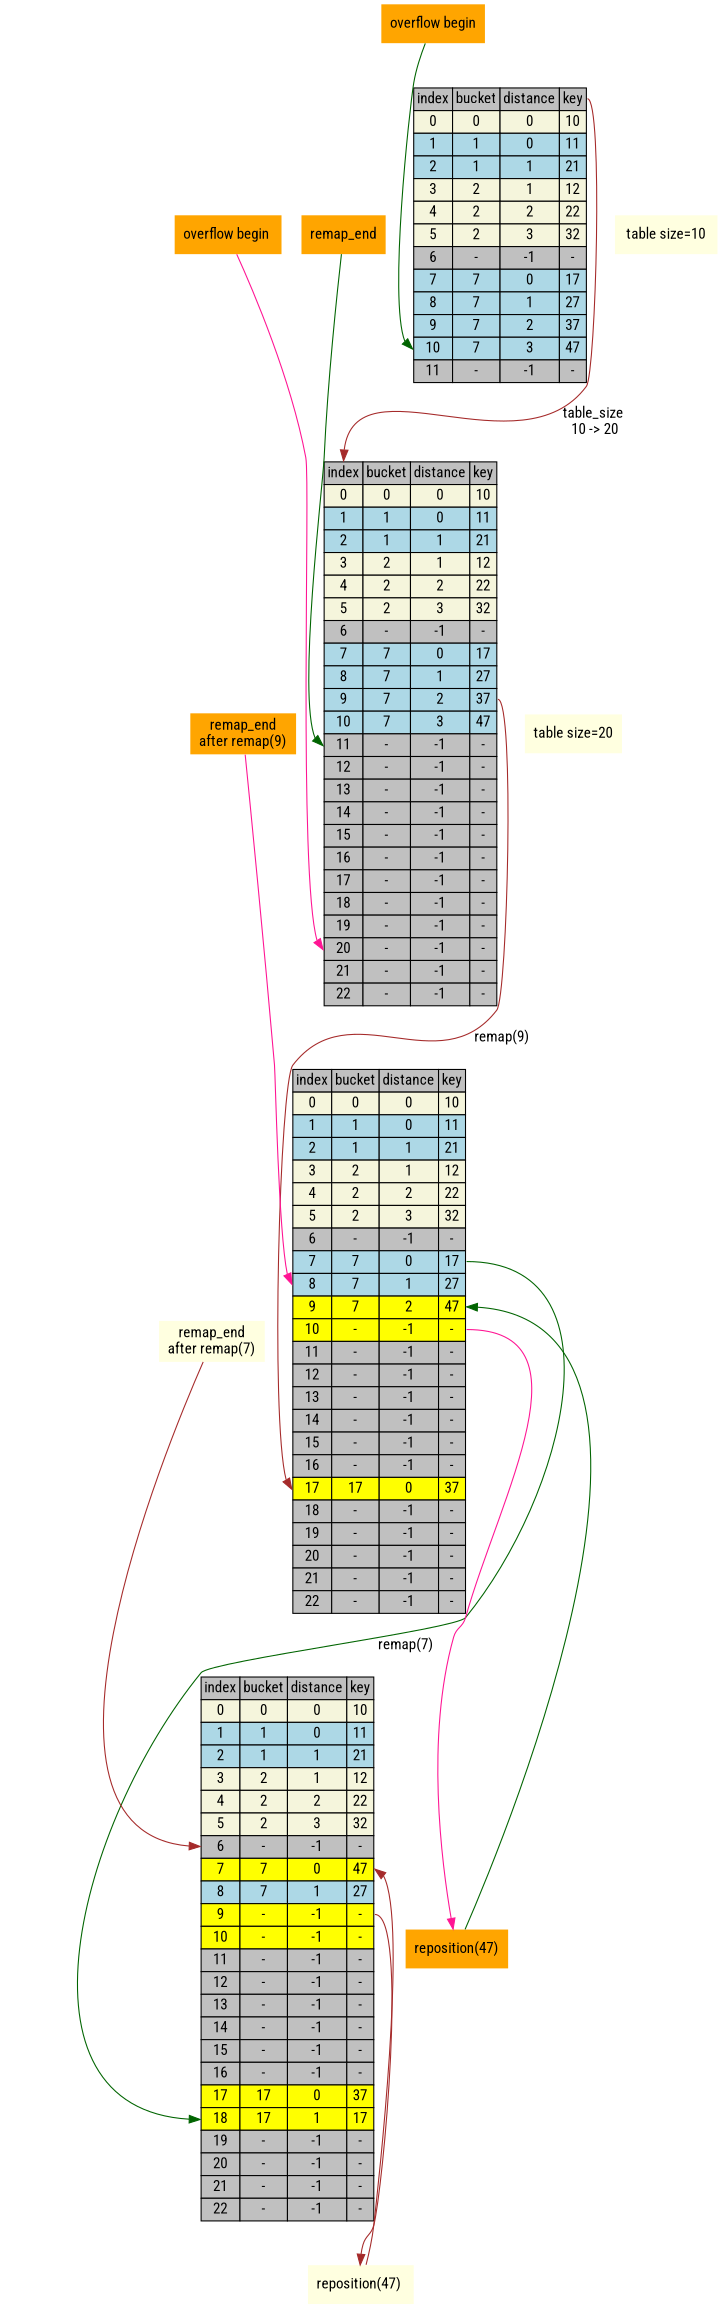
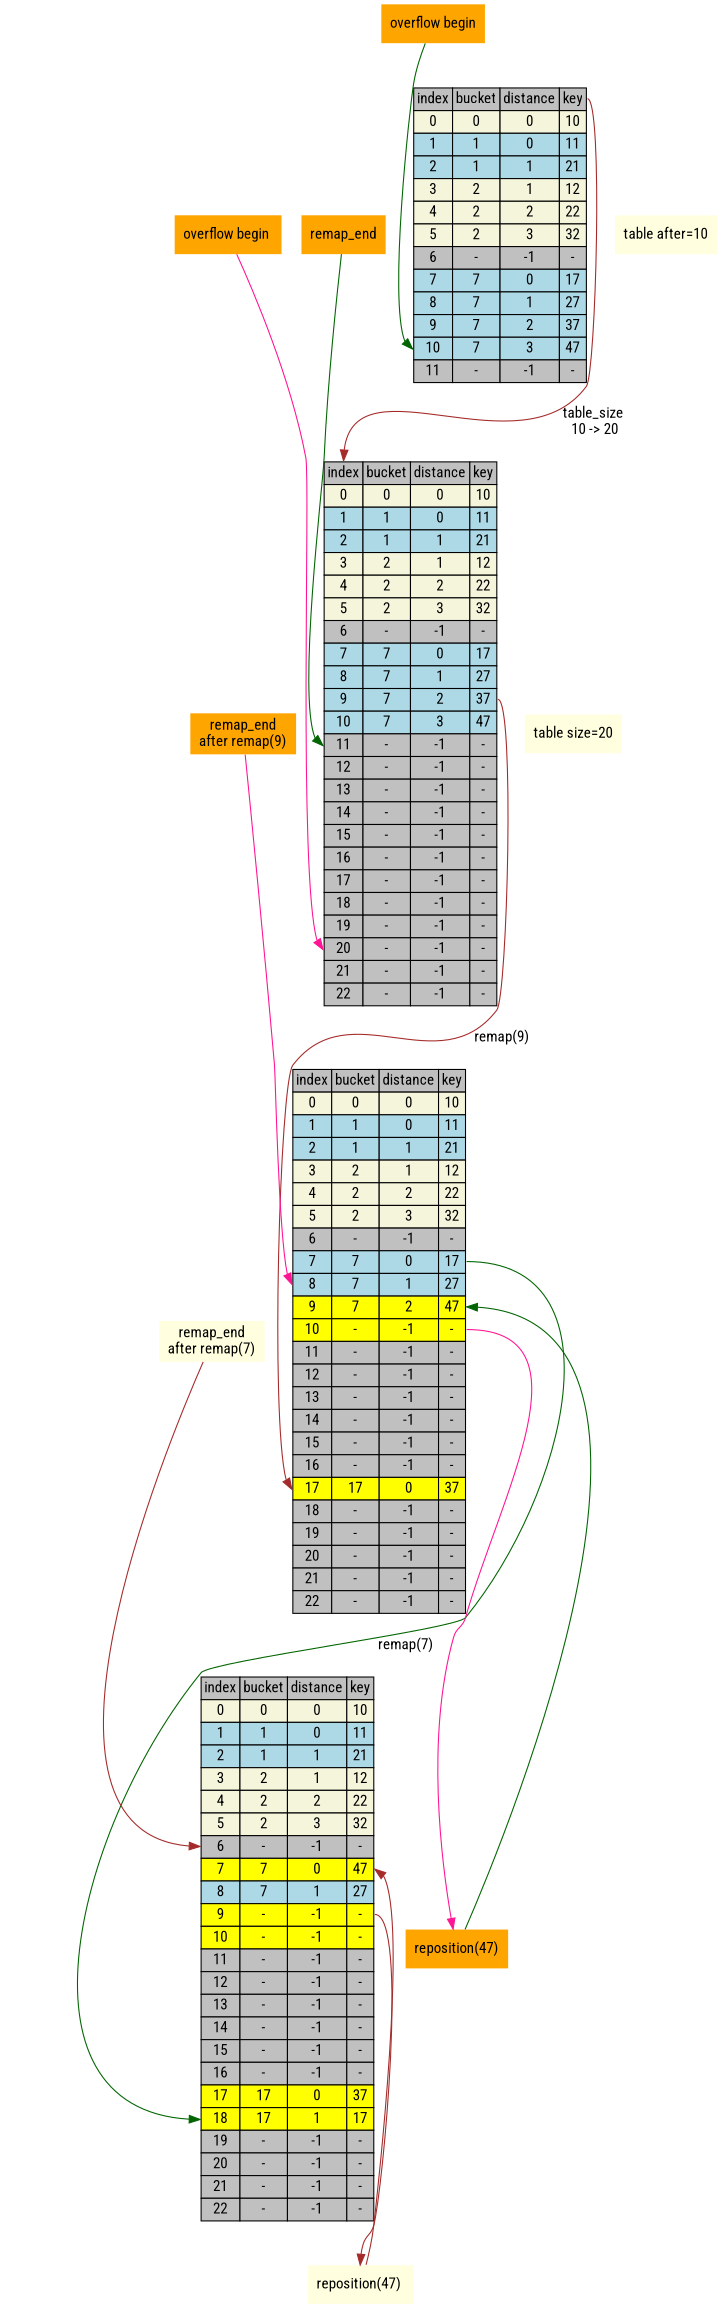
(666, 235) -> (666, 235)
